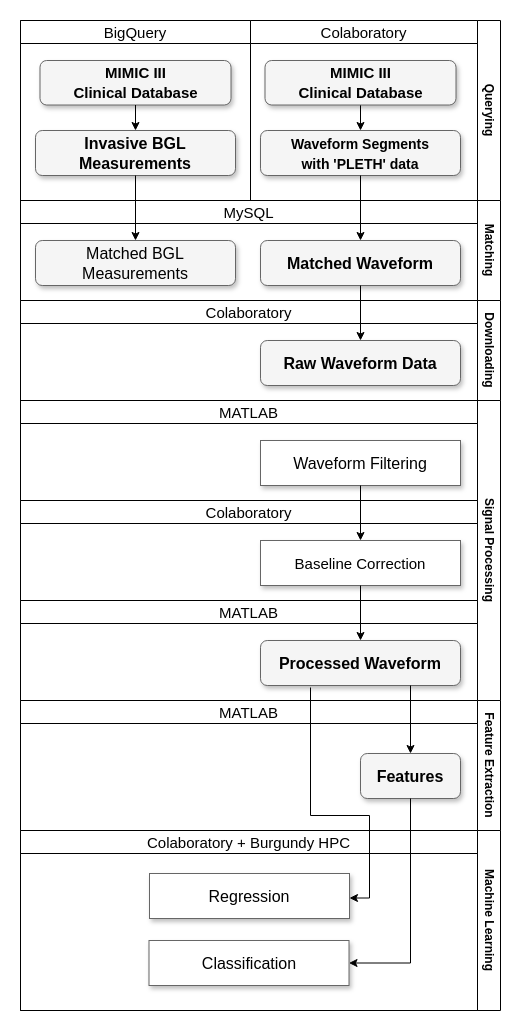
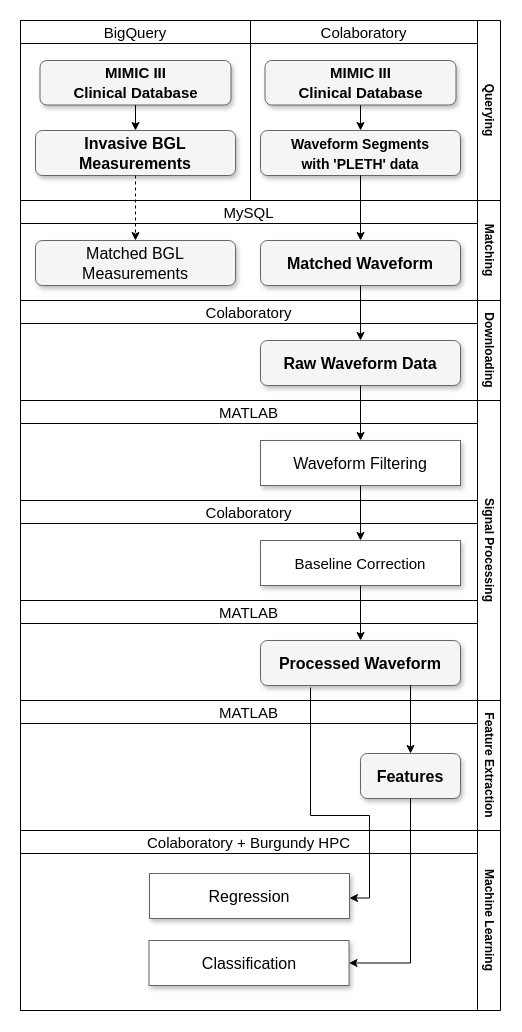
(136, 205) -> (136, 205)
none -> (361, 410)
